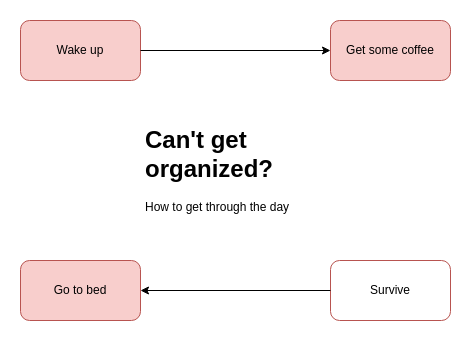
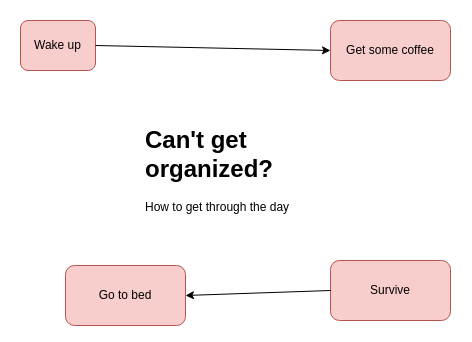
(81, 51) -> (58, 46)
(81, 291) -> (126, 296)
(391, 291) -> (391, 291)
